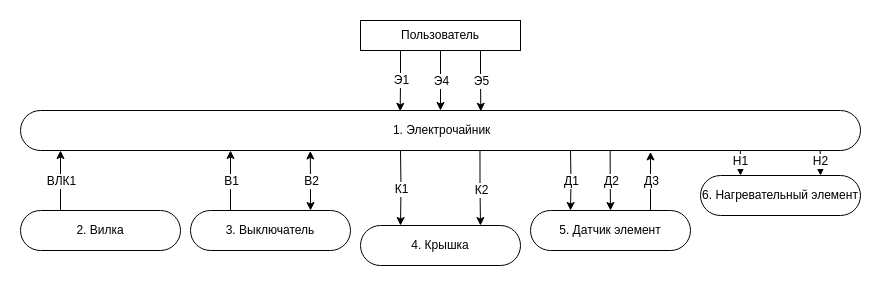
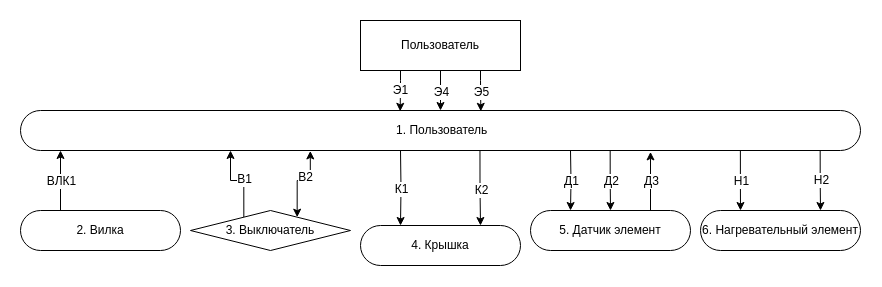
(441, 36) -> (441, 46)
(441, 131) -> (441, 131)
(781, 196) -> (781, 231)
(271, 231) -> (271, 231)
